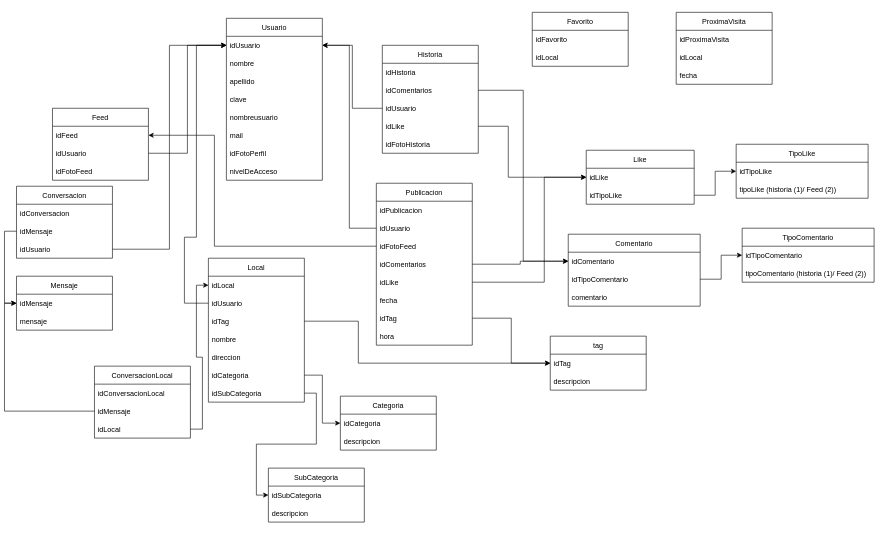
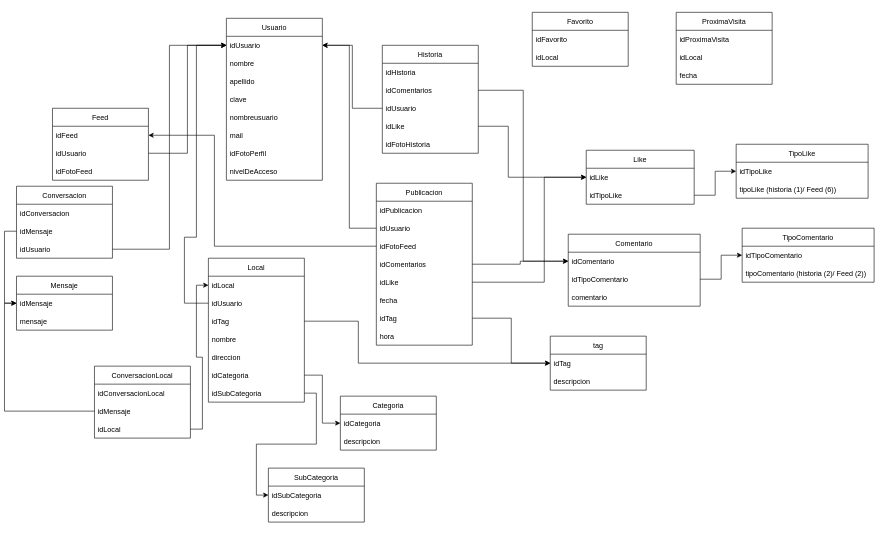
(799, 190) -> (799, 190)
(817, 274) -> (817, 274)
